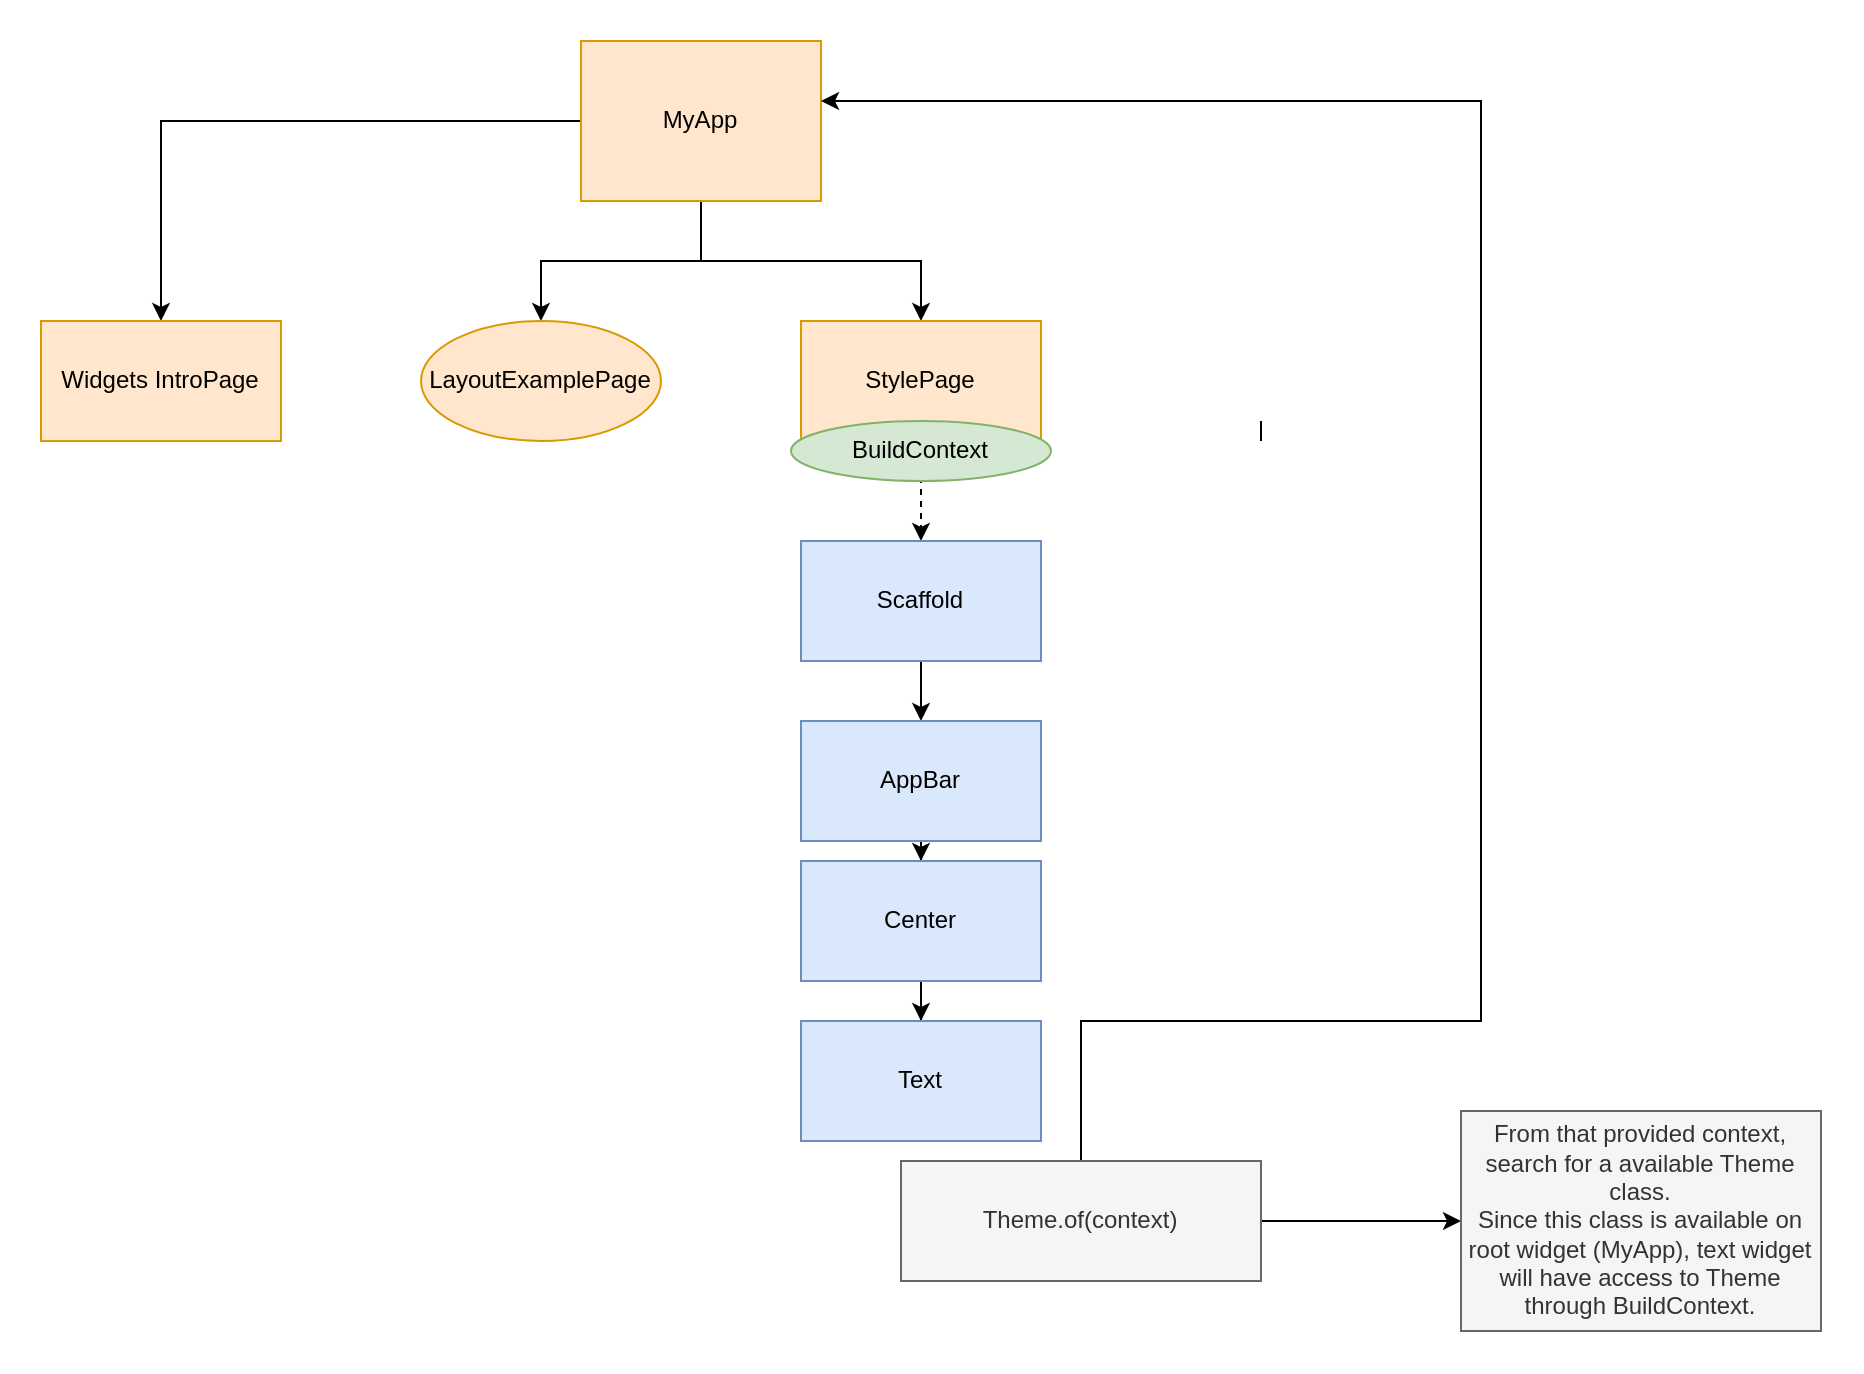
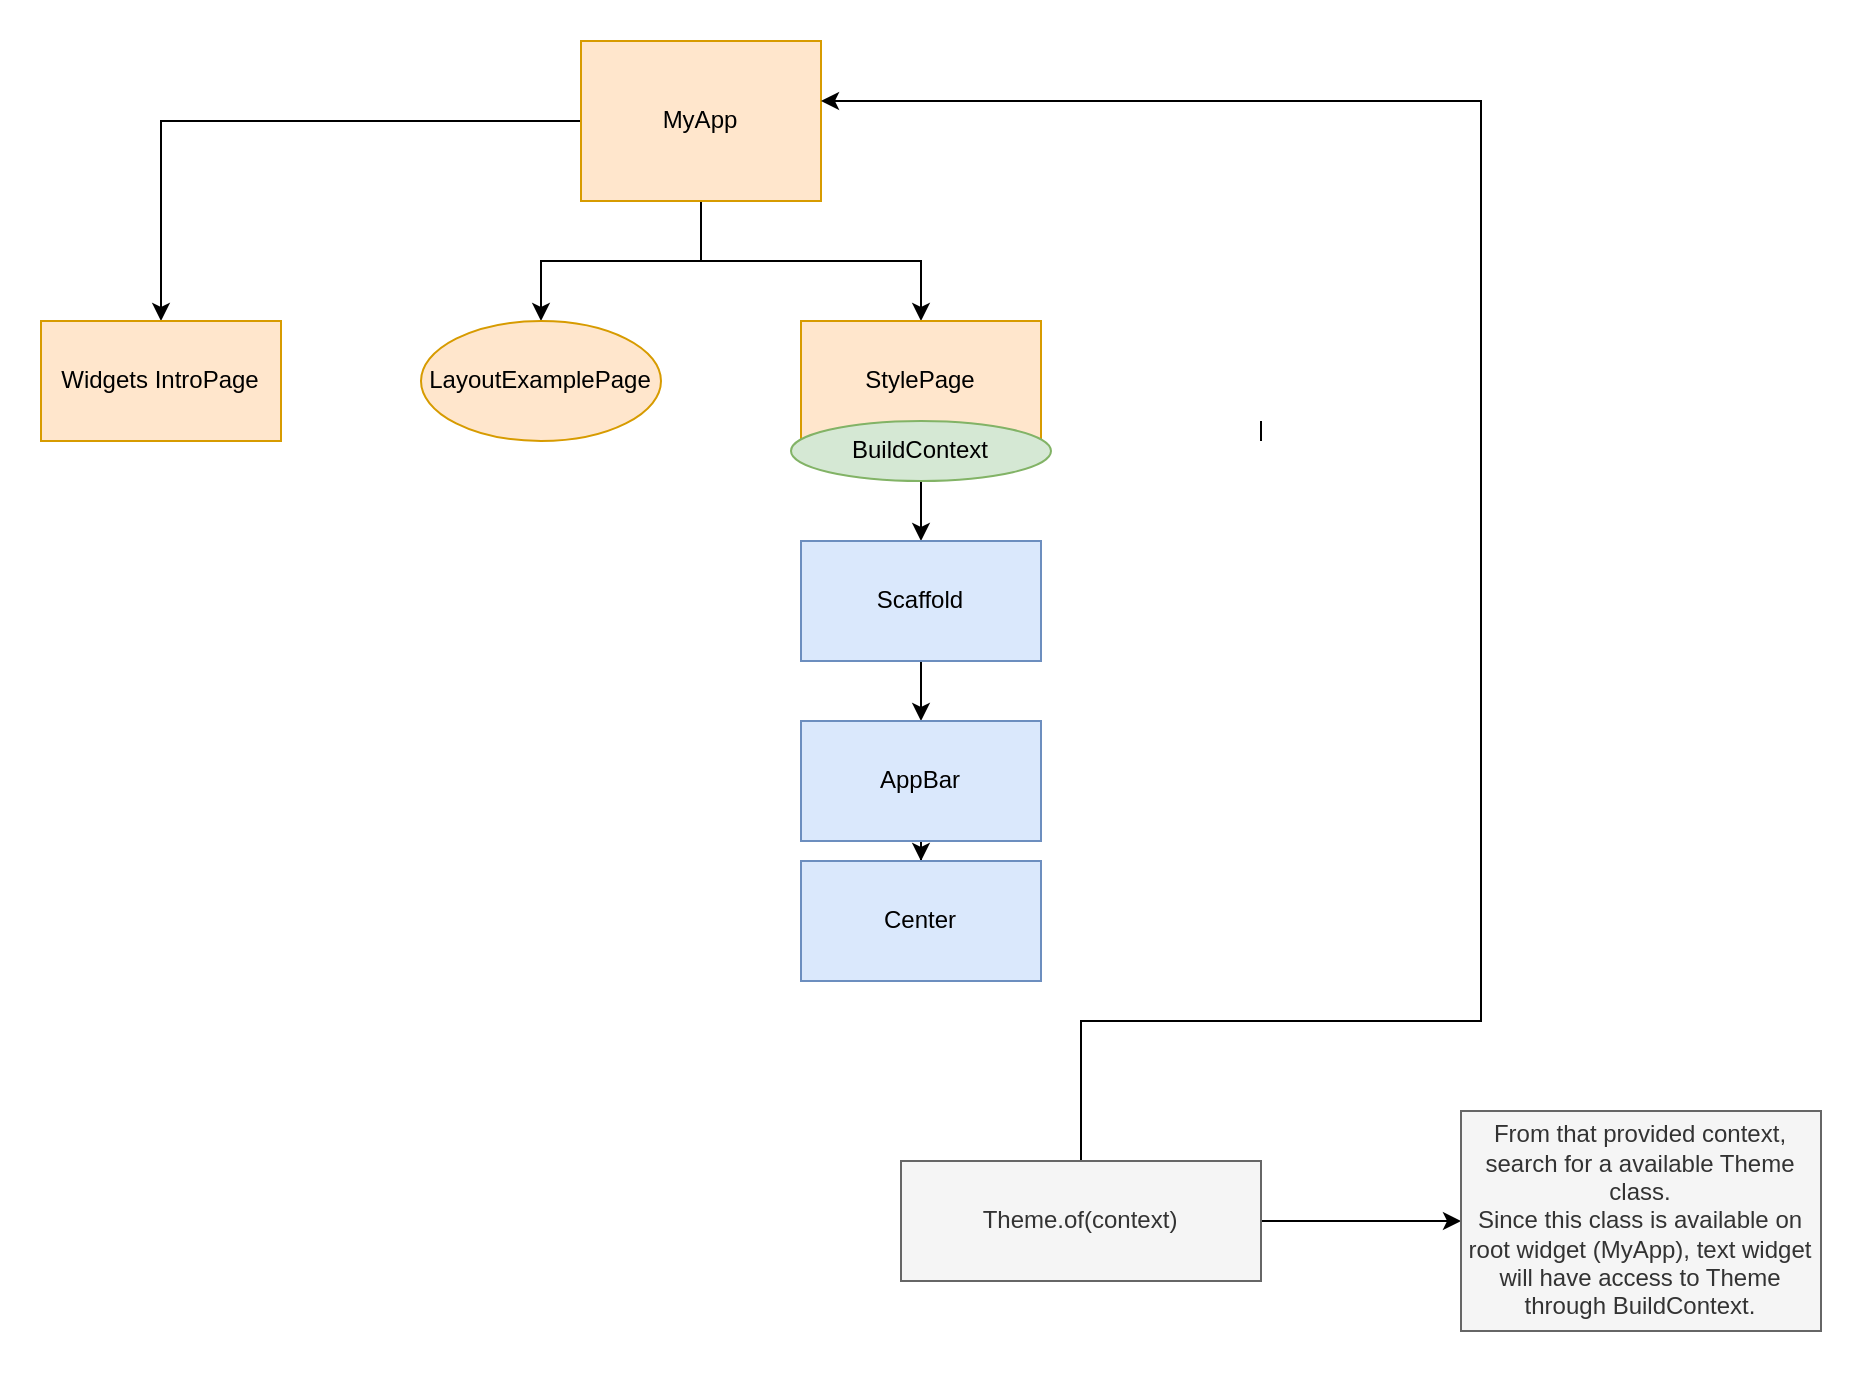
(921, 502) -> (921, 502)
(921, 1008) -> none
(921, 1081) -> none
